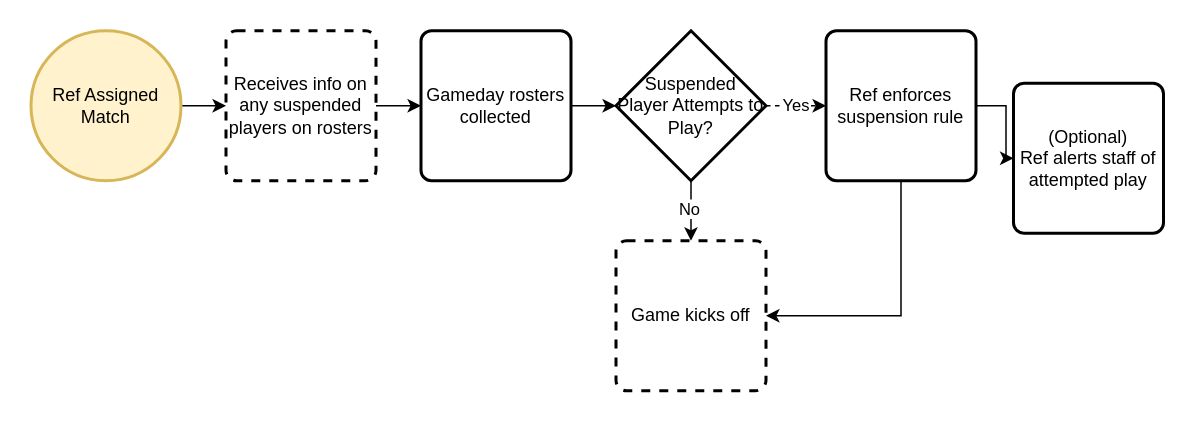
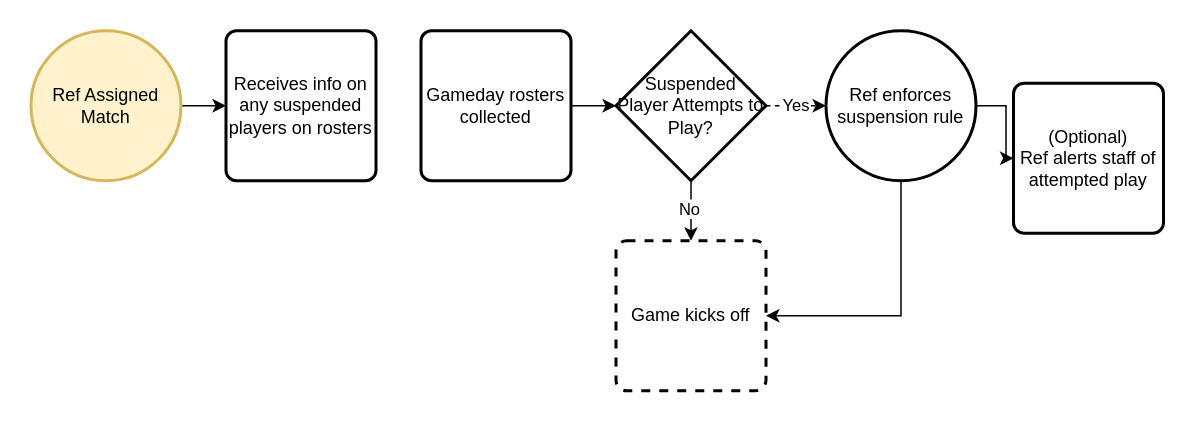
(301, 106) -> (301, 106)
(404, 106) -> none
(901, 106) -> (901, 106)
